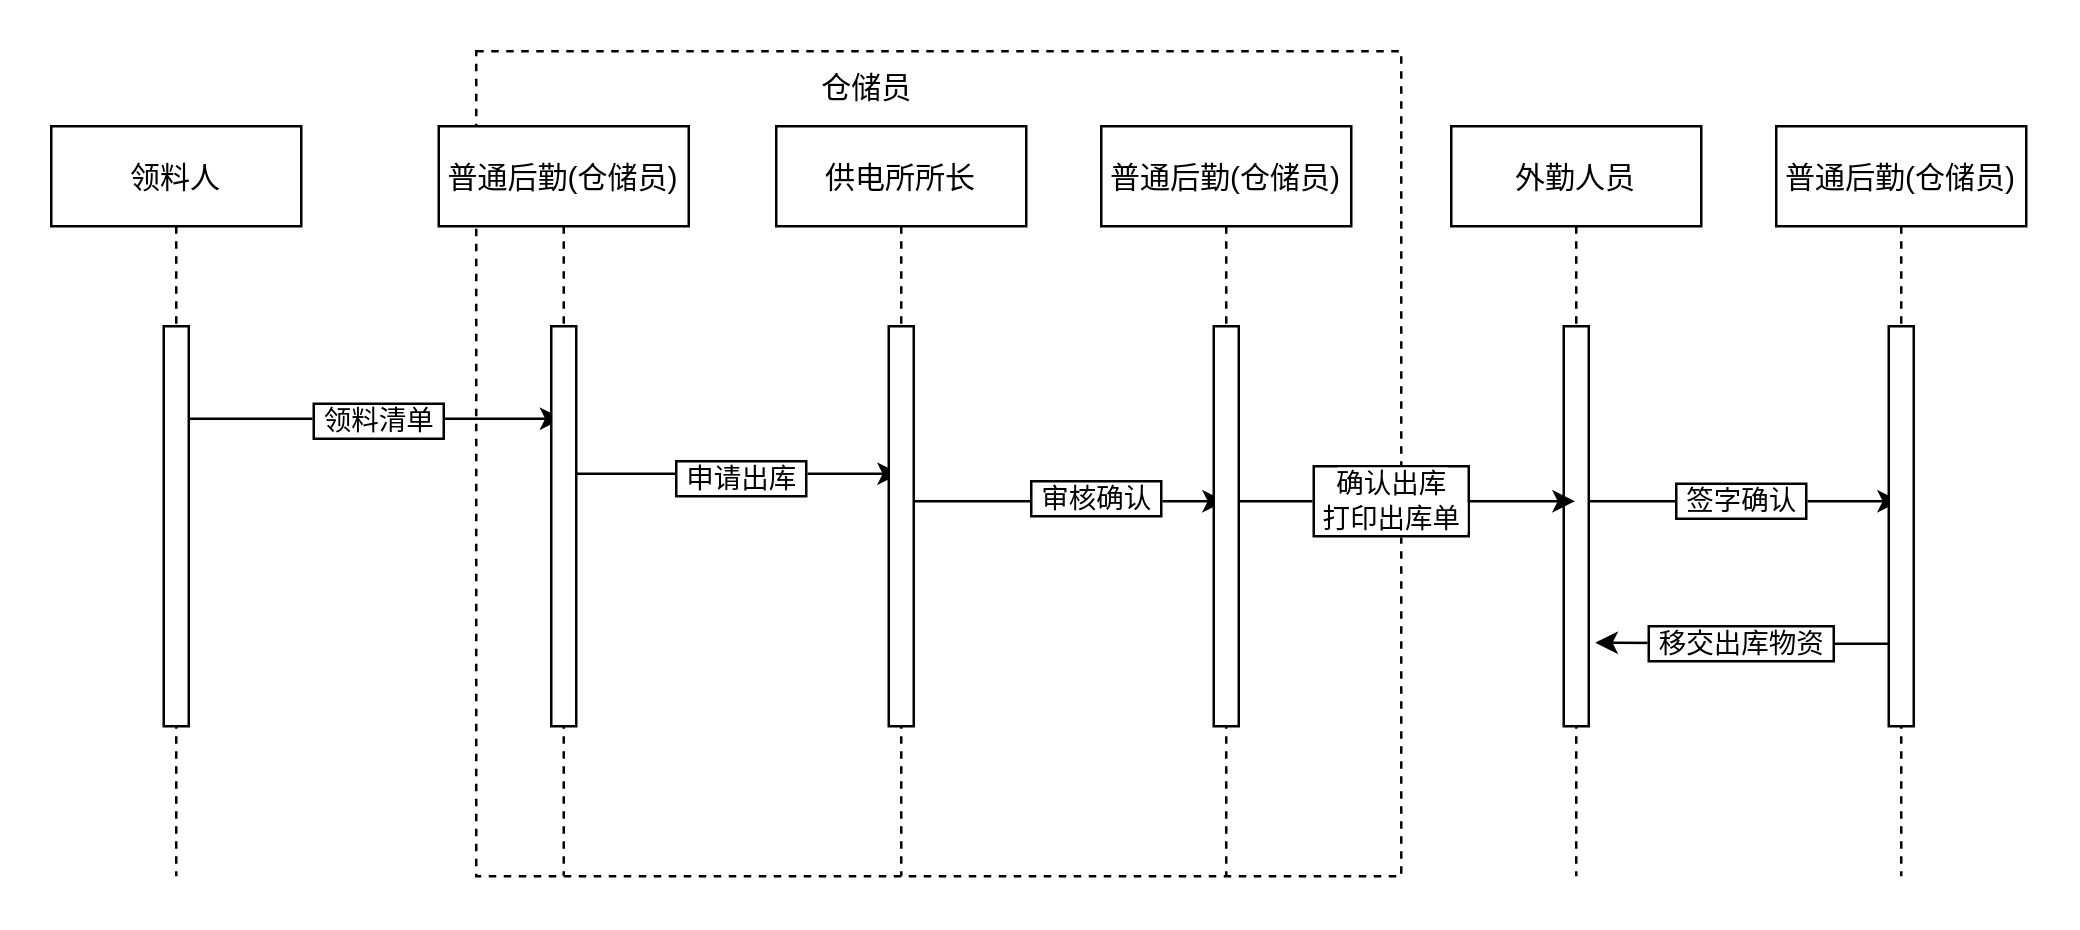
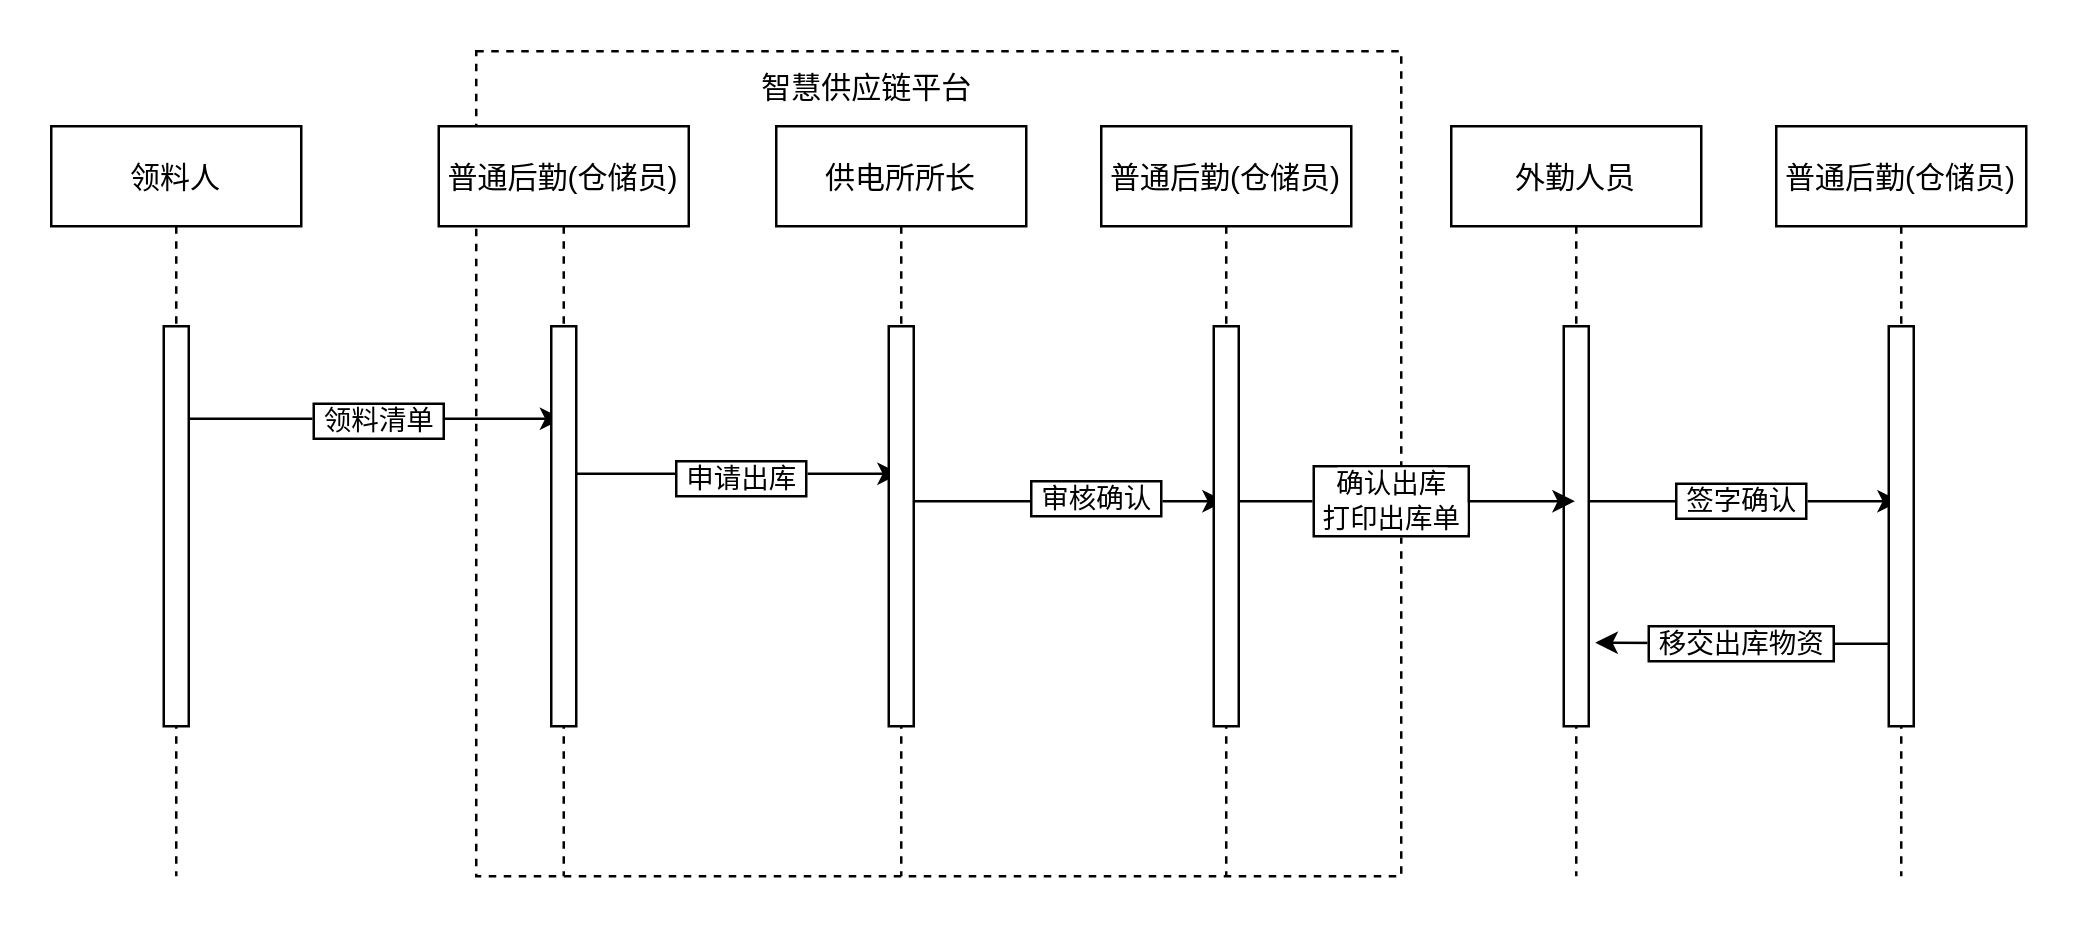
(868, 89) -> (868, 89)
